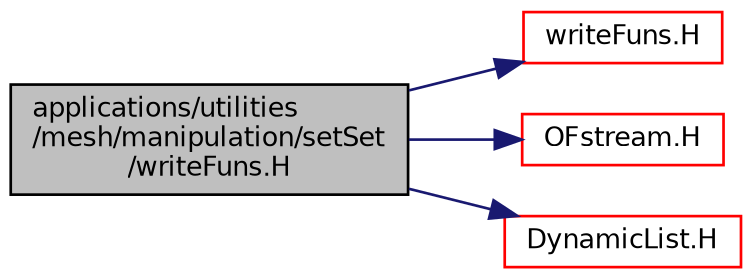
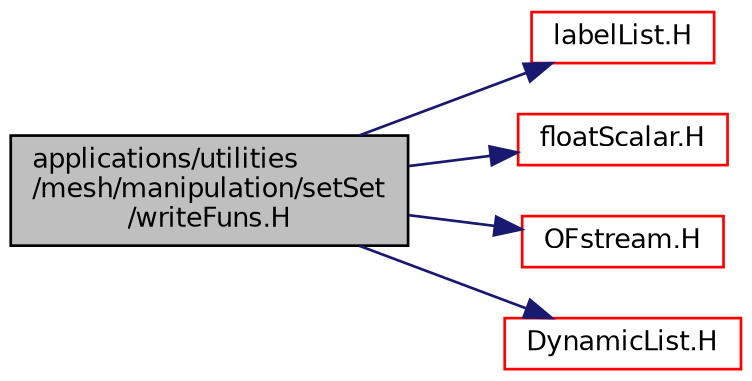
(623, 38) -> (623, 38)
none -> (623, 140)
